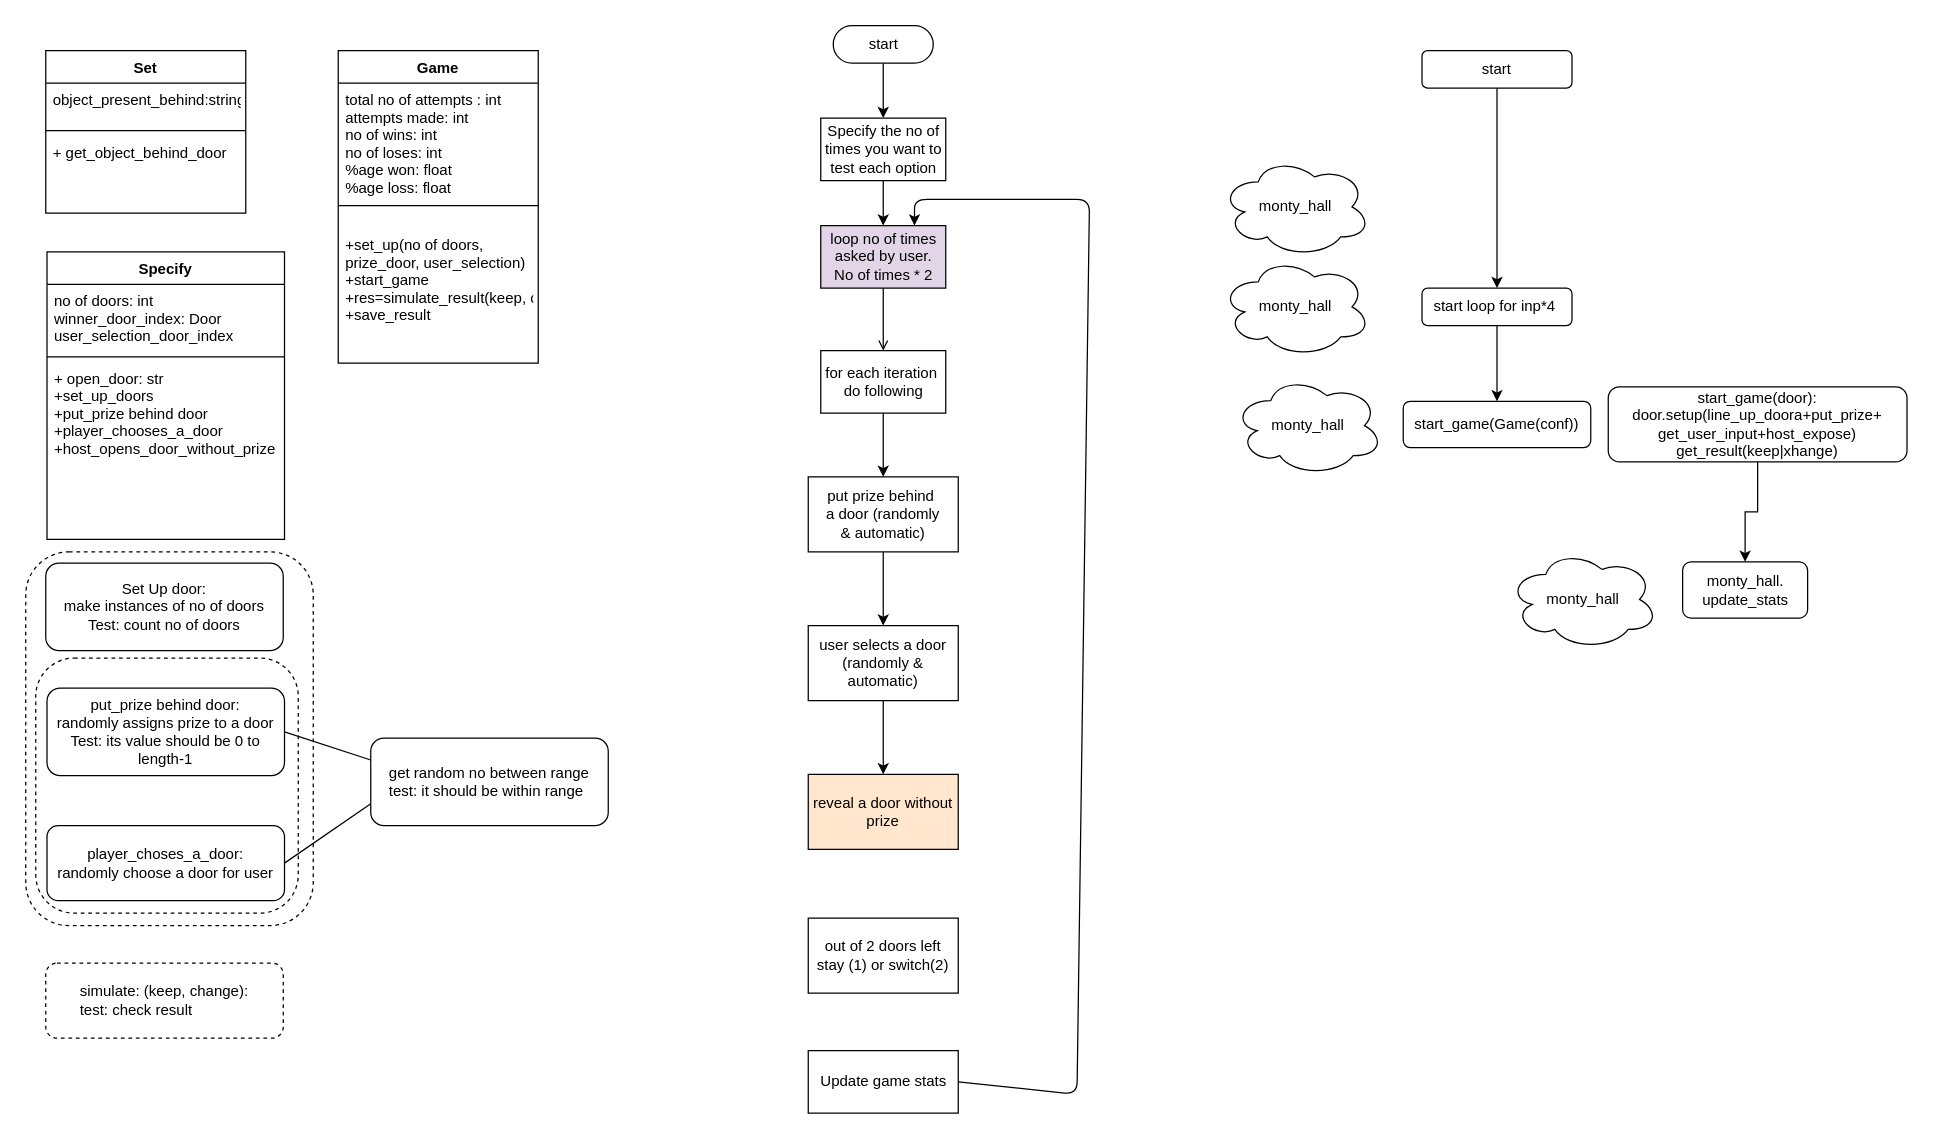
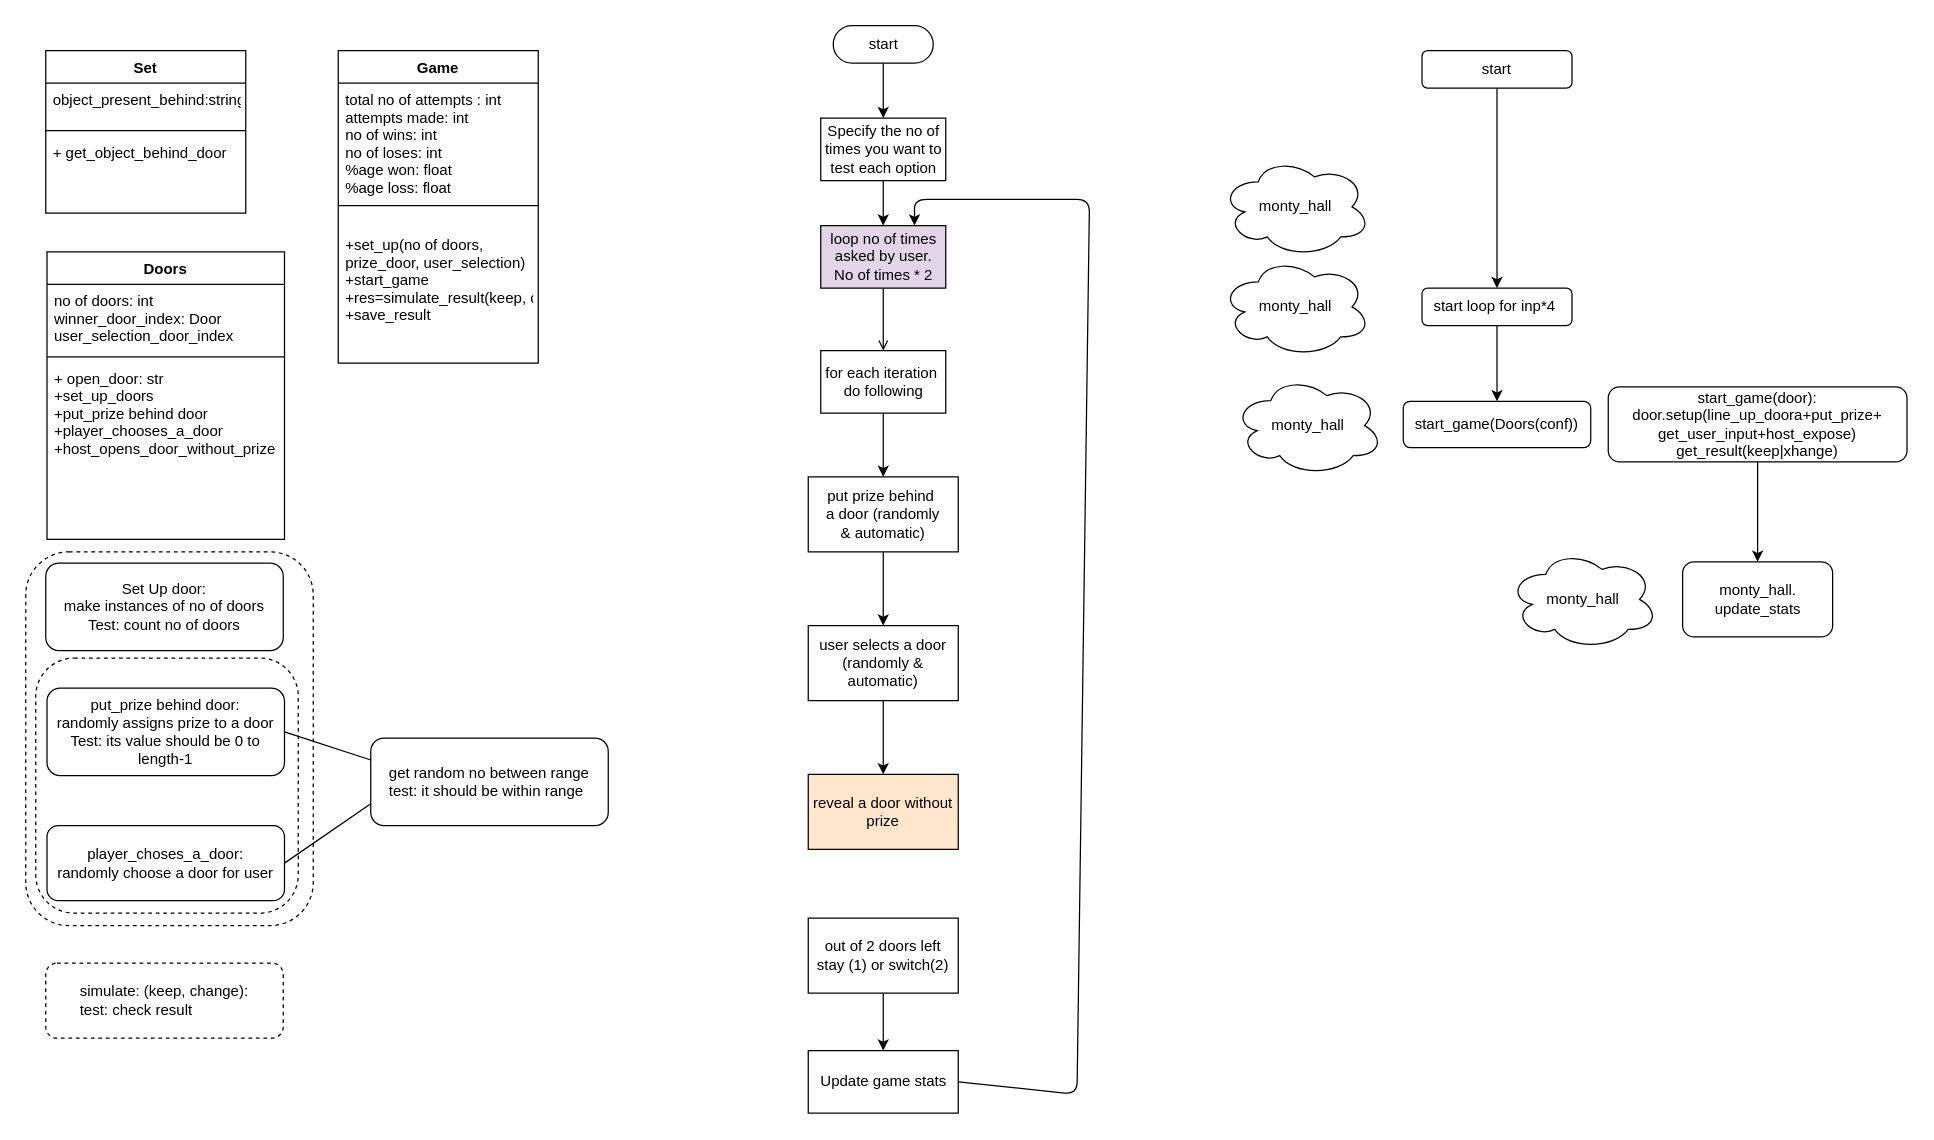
(165, 269) -> (165, 269)
(1497, 424) -> (1497, 424)
(1745, 590) -> (1758, 599)
none -> (883, 1017)
